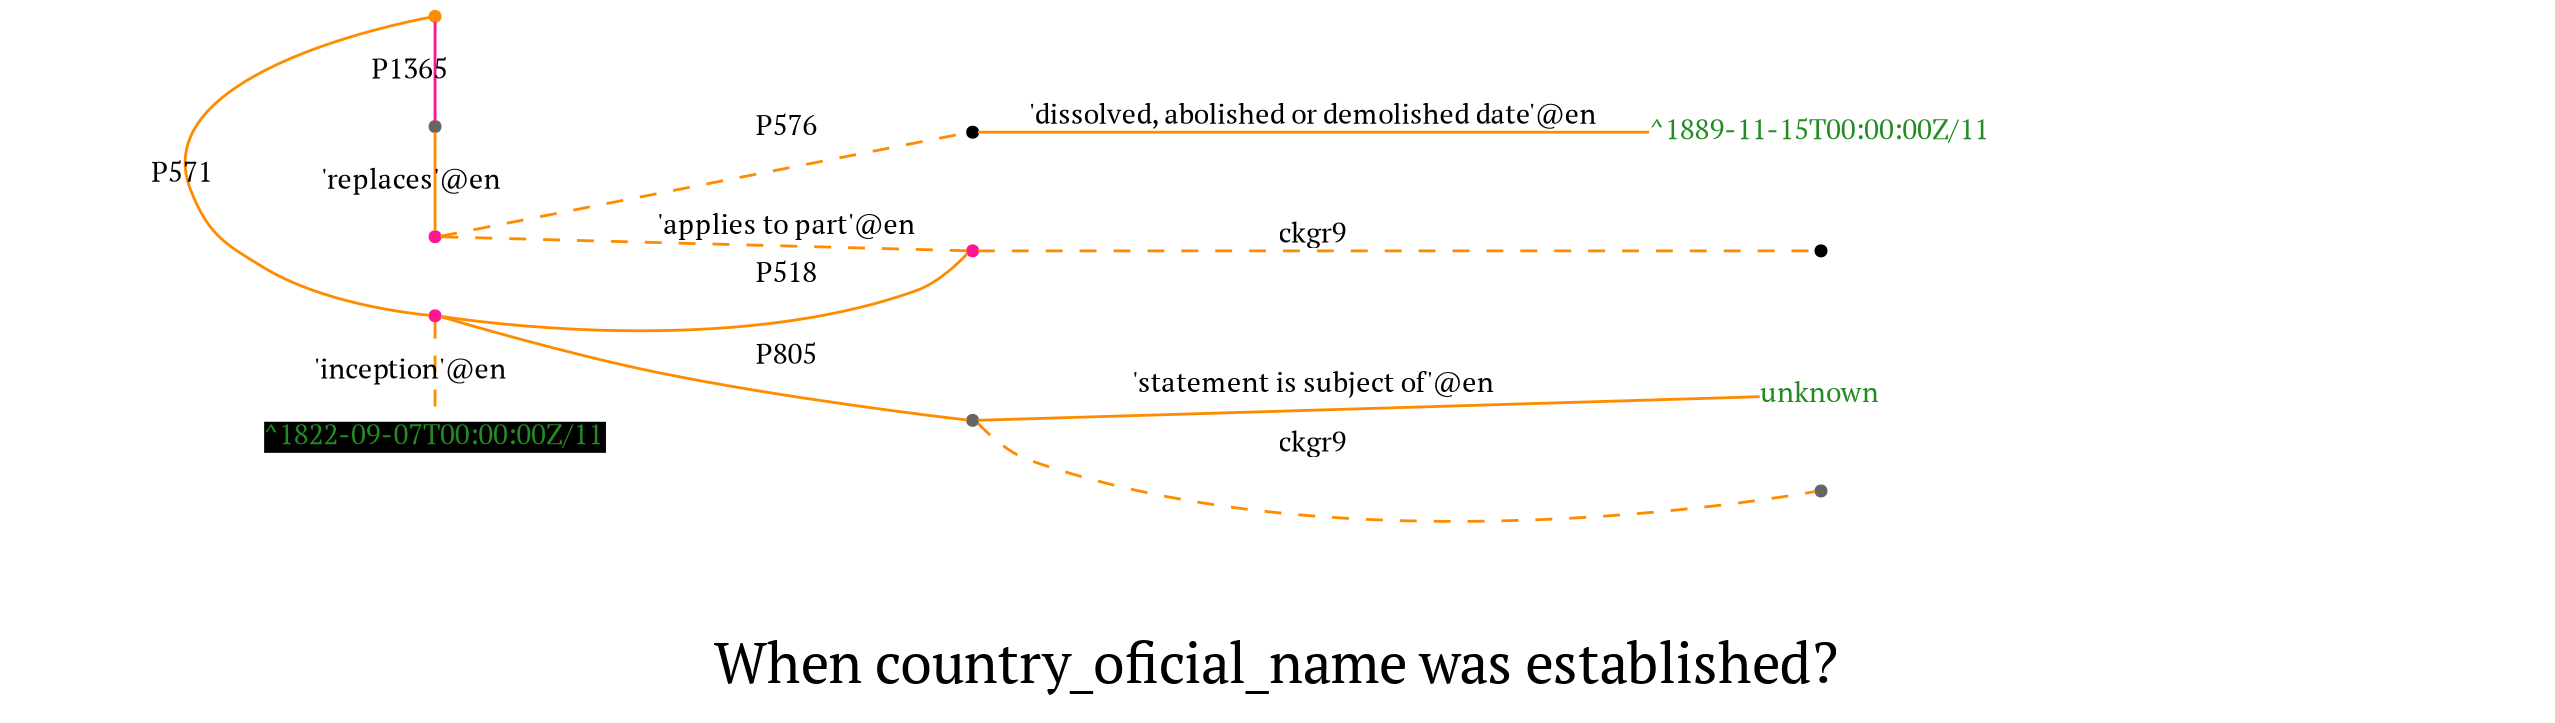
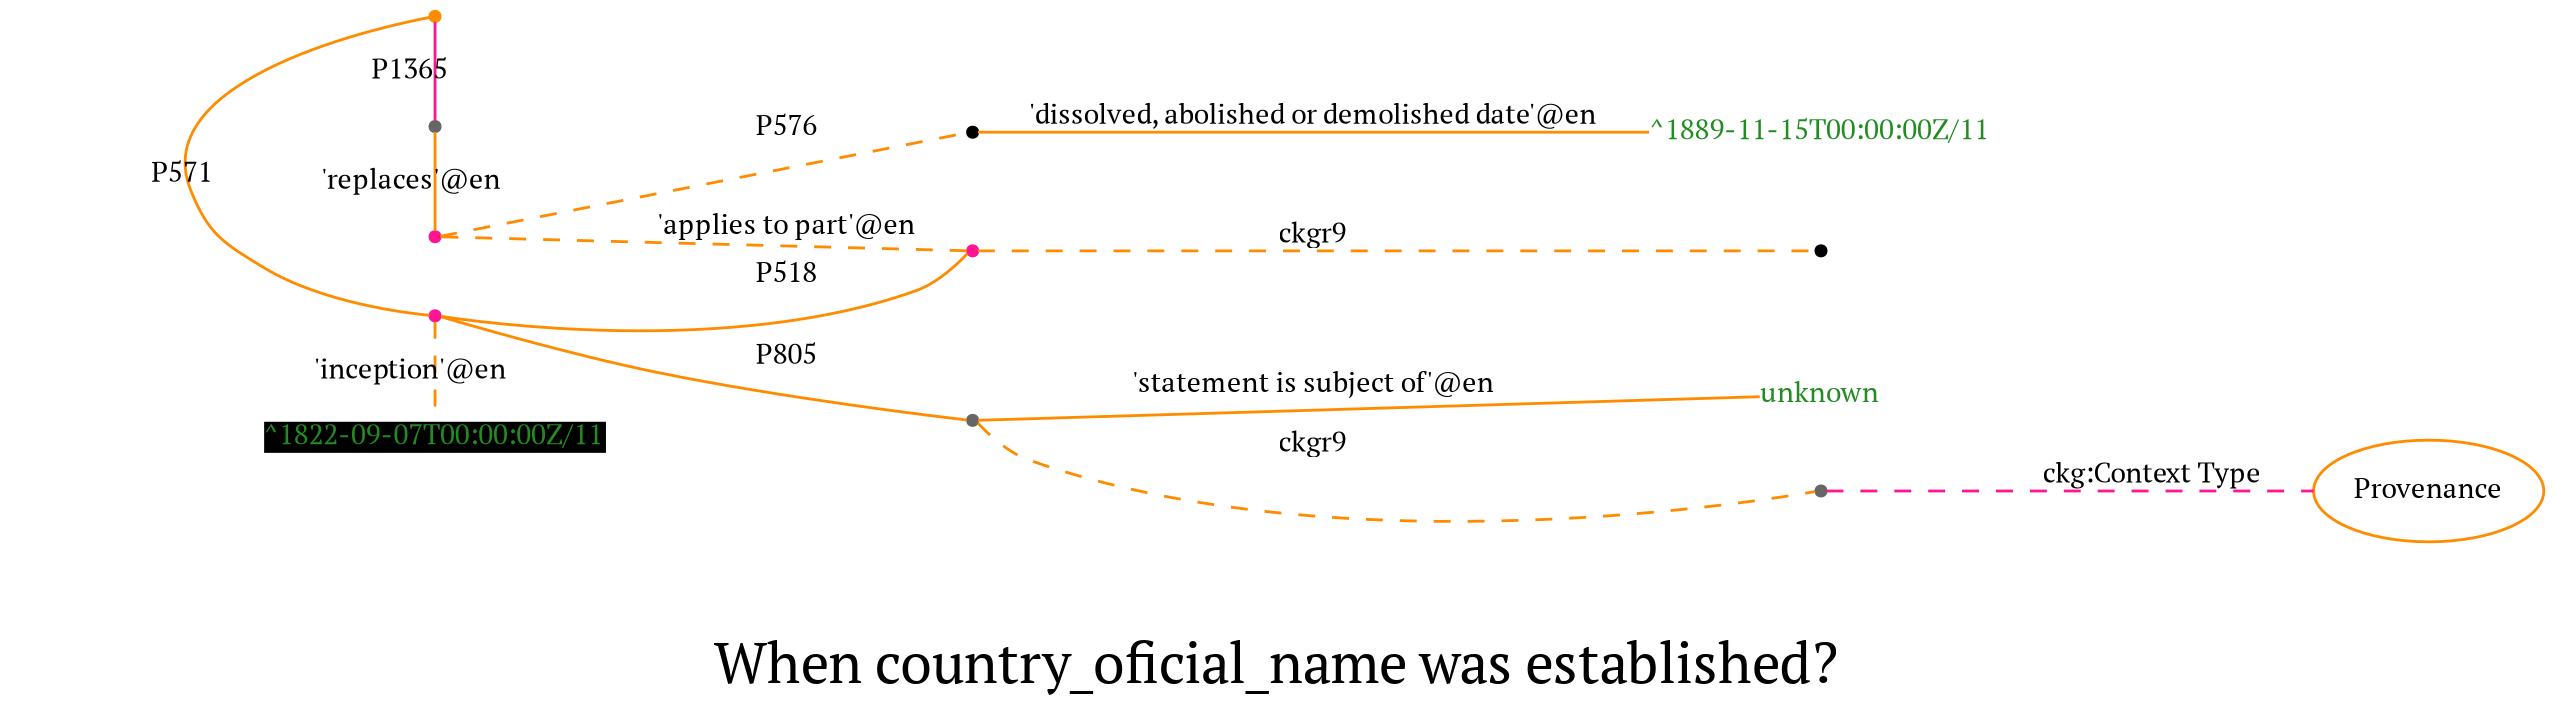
none -> (2429, 491)
